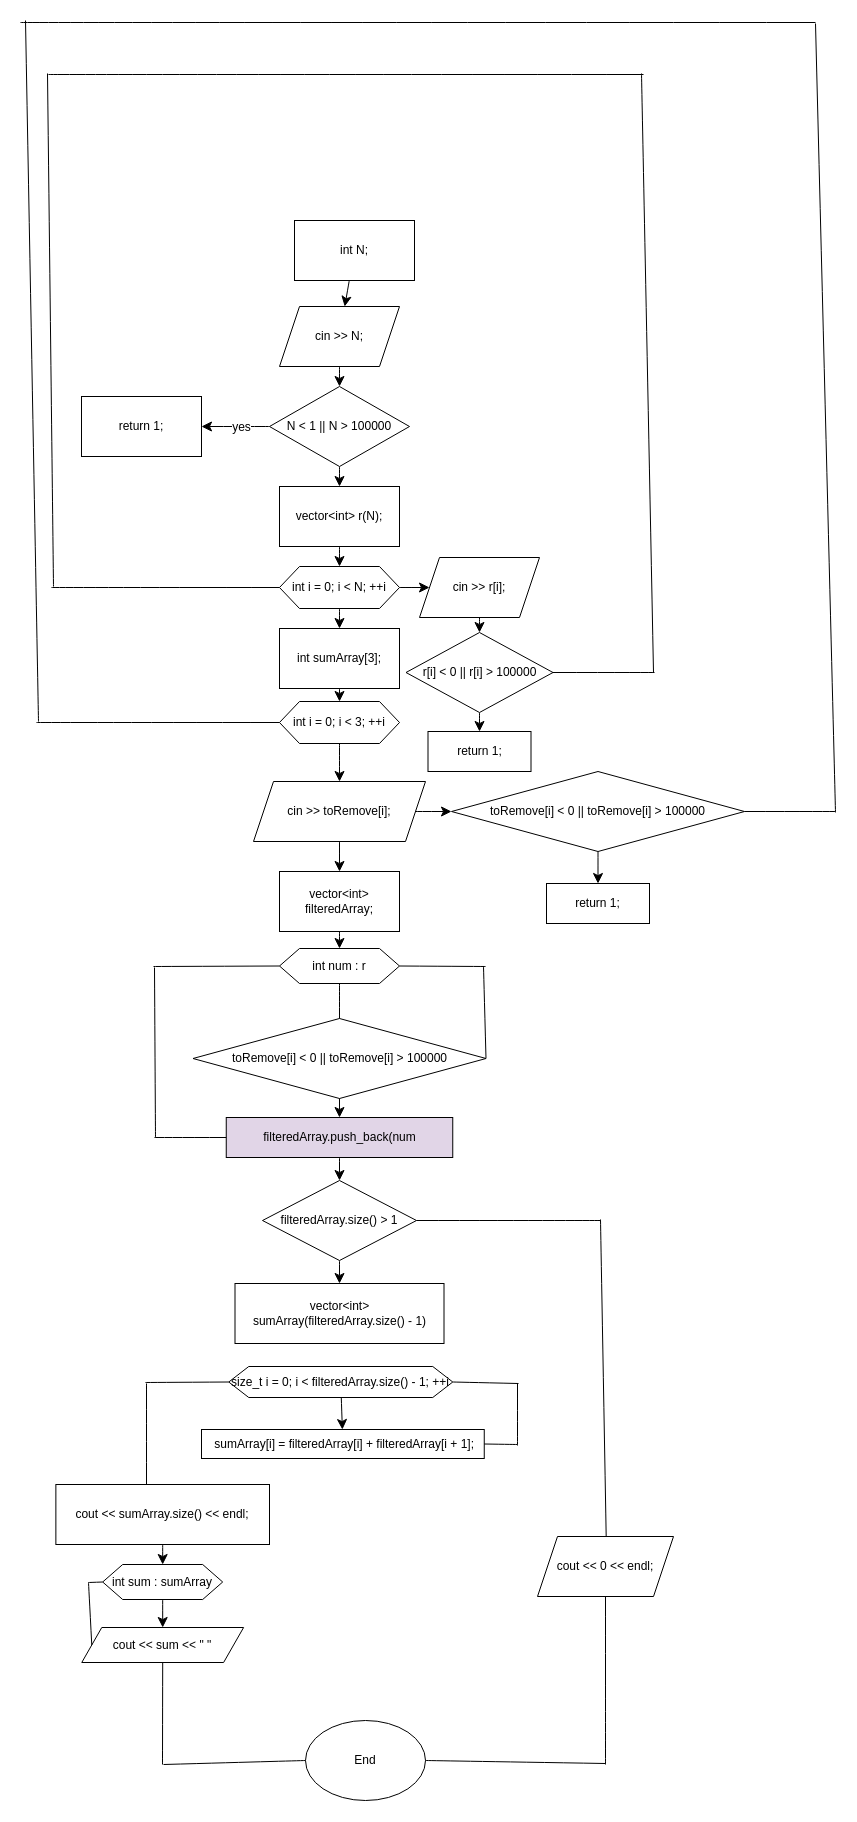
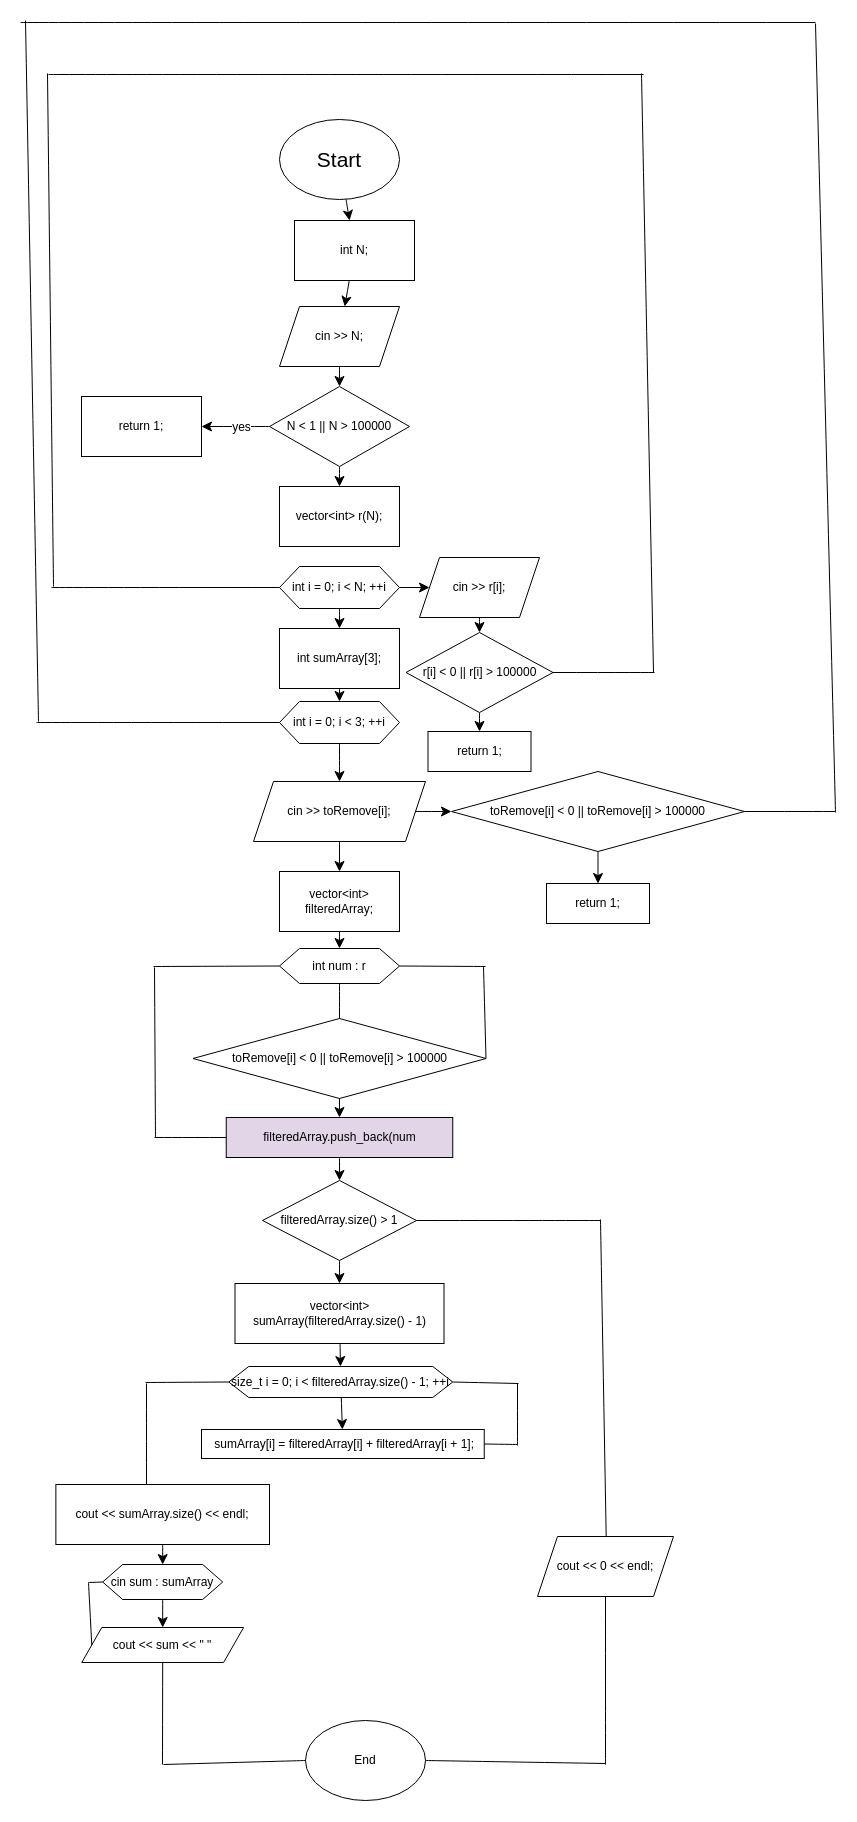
none -> (340, 160)
none -> (347, 204)
(340, 551) -> none
none -> (340, 1349)
(163, 1583) -> (163, 1583)
